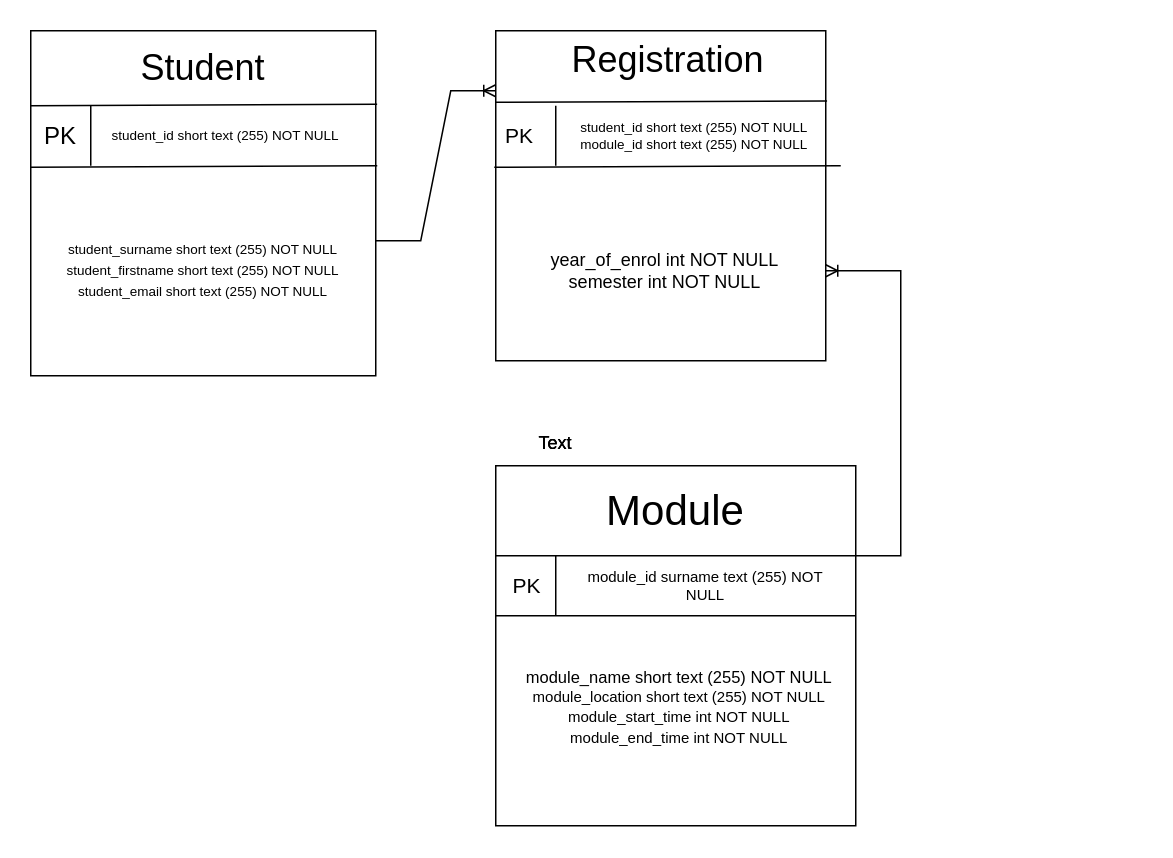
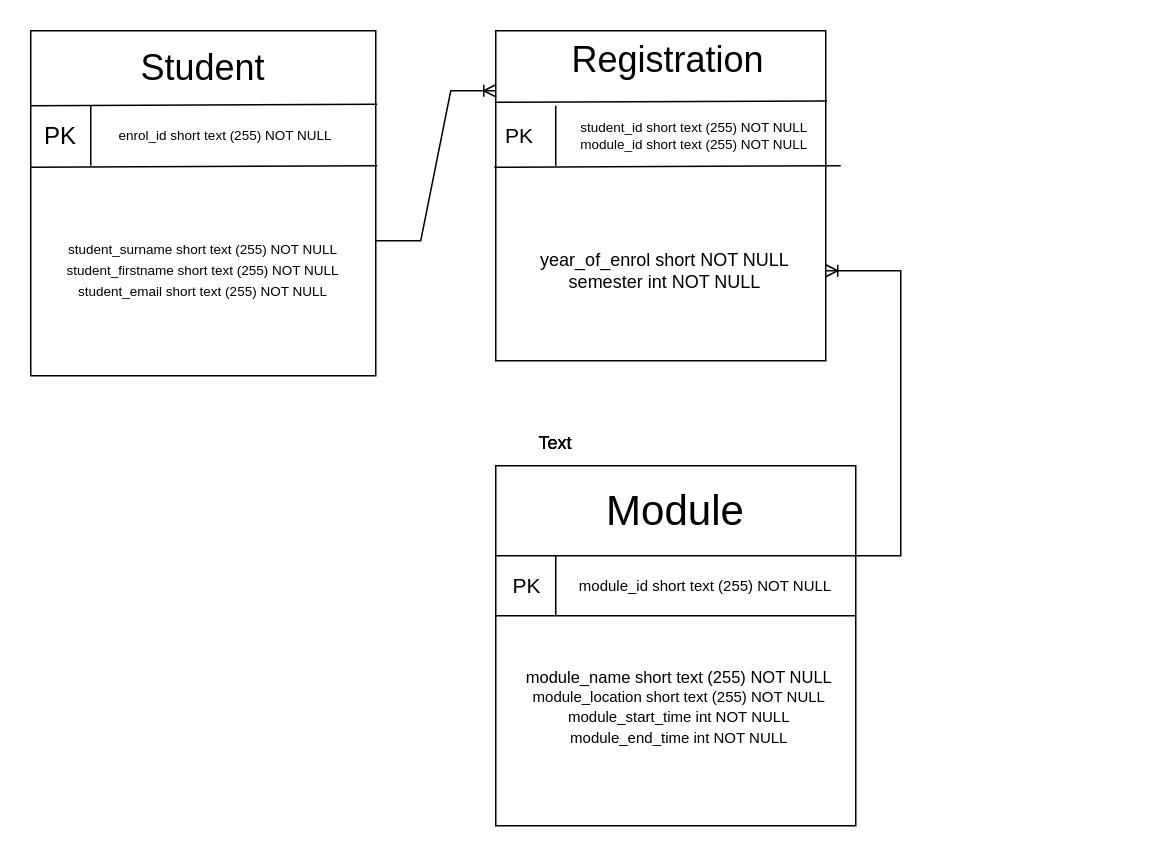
(226, 136) -> (226, 136)
(665, 271) -> (665, 271)
(706, 586) -> (706, 586)
